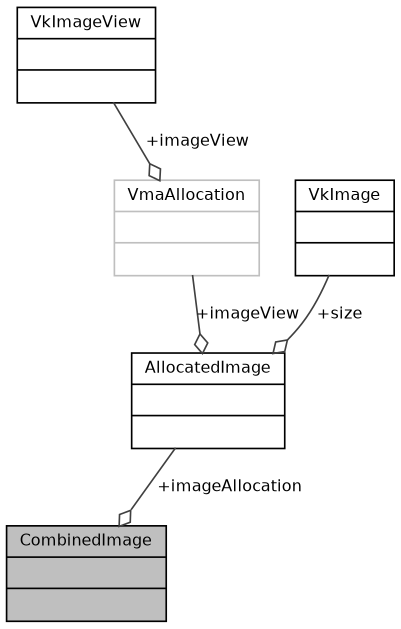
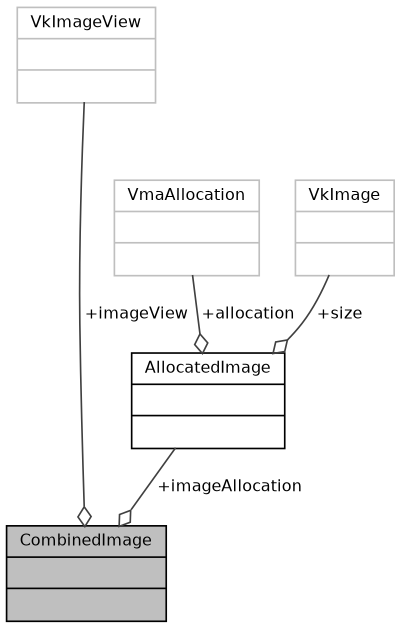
(86, 55) -> (86, 55)
(131, 133) -> (80, 304)
(345, 228) -> (345, 228)
(246, 314) -> (246, 314)
